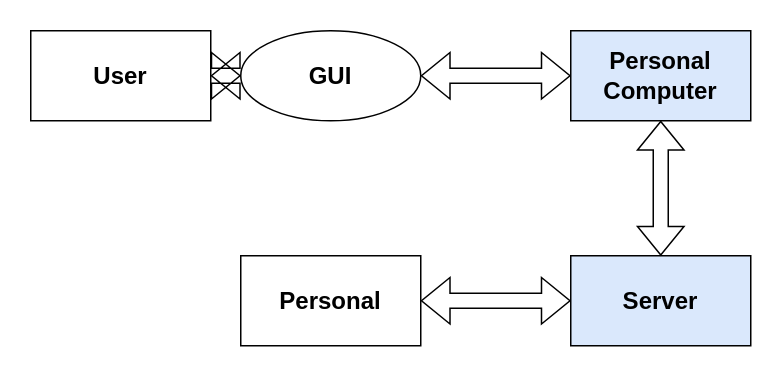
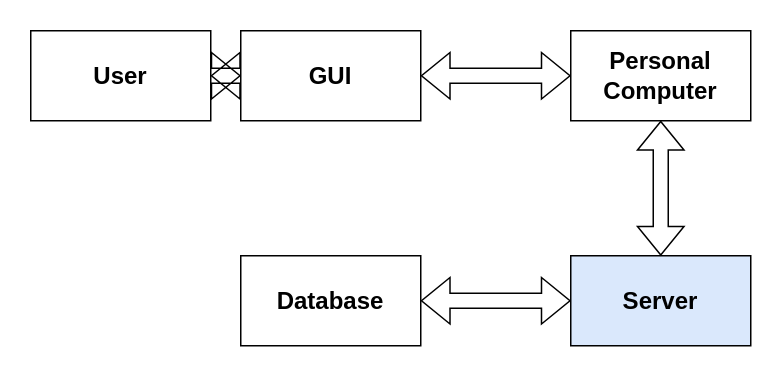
(331, 76) -> (331, 76)
(661, 76) -> (661, 76)
(331, 301) -> (331, 301)
